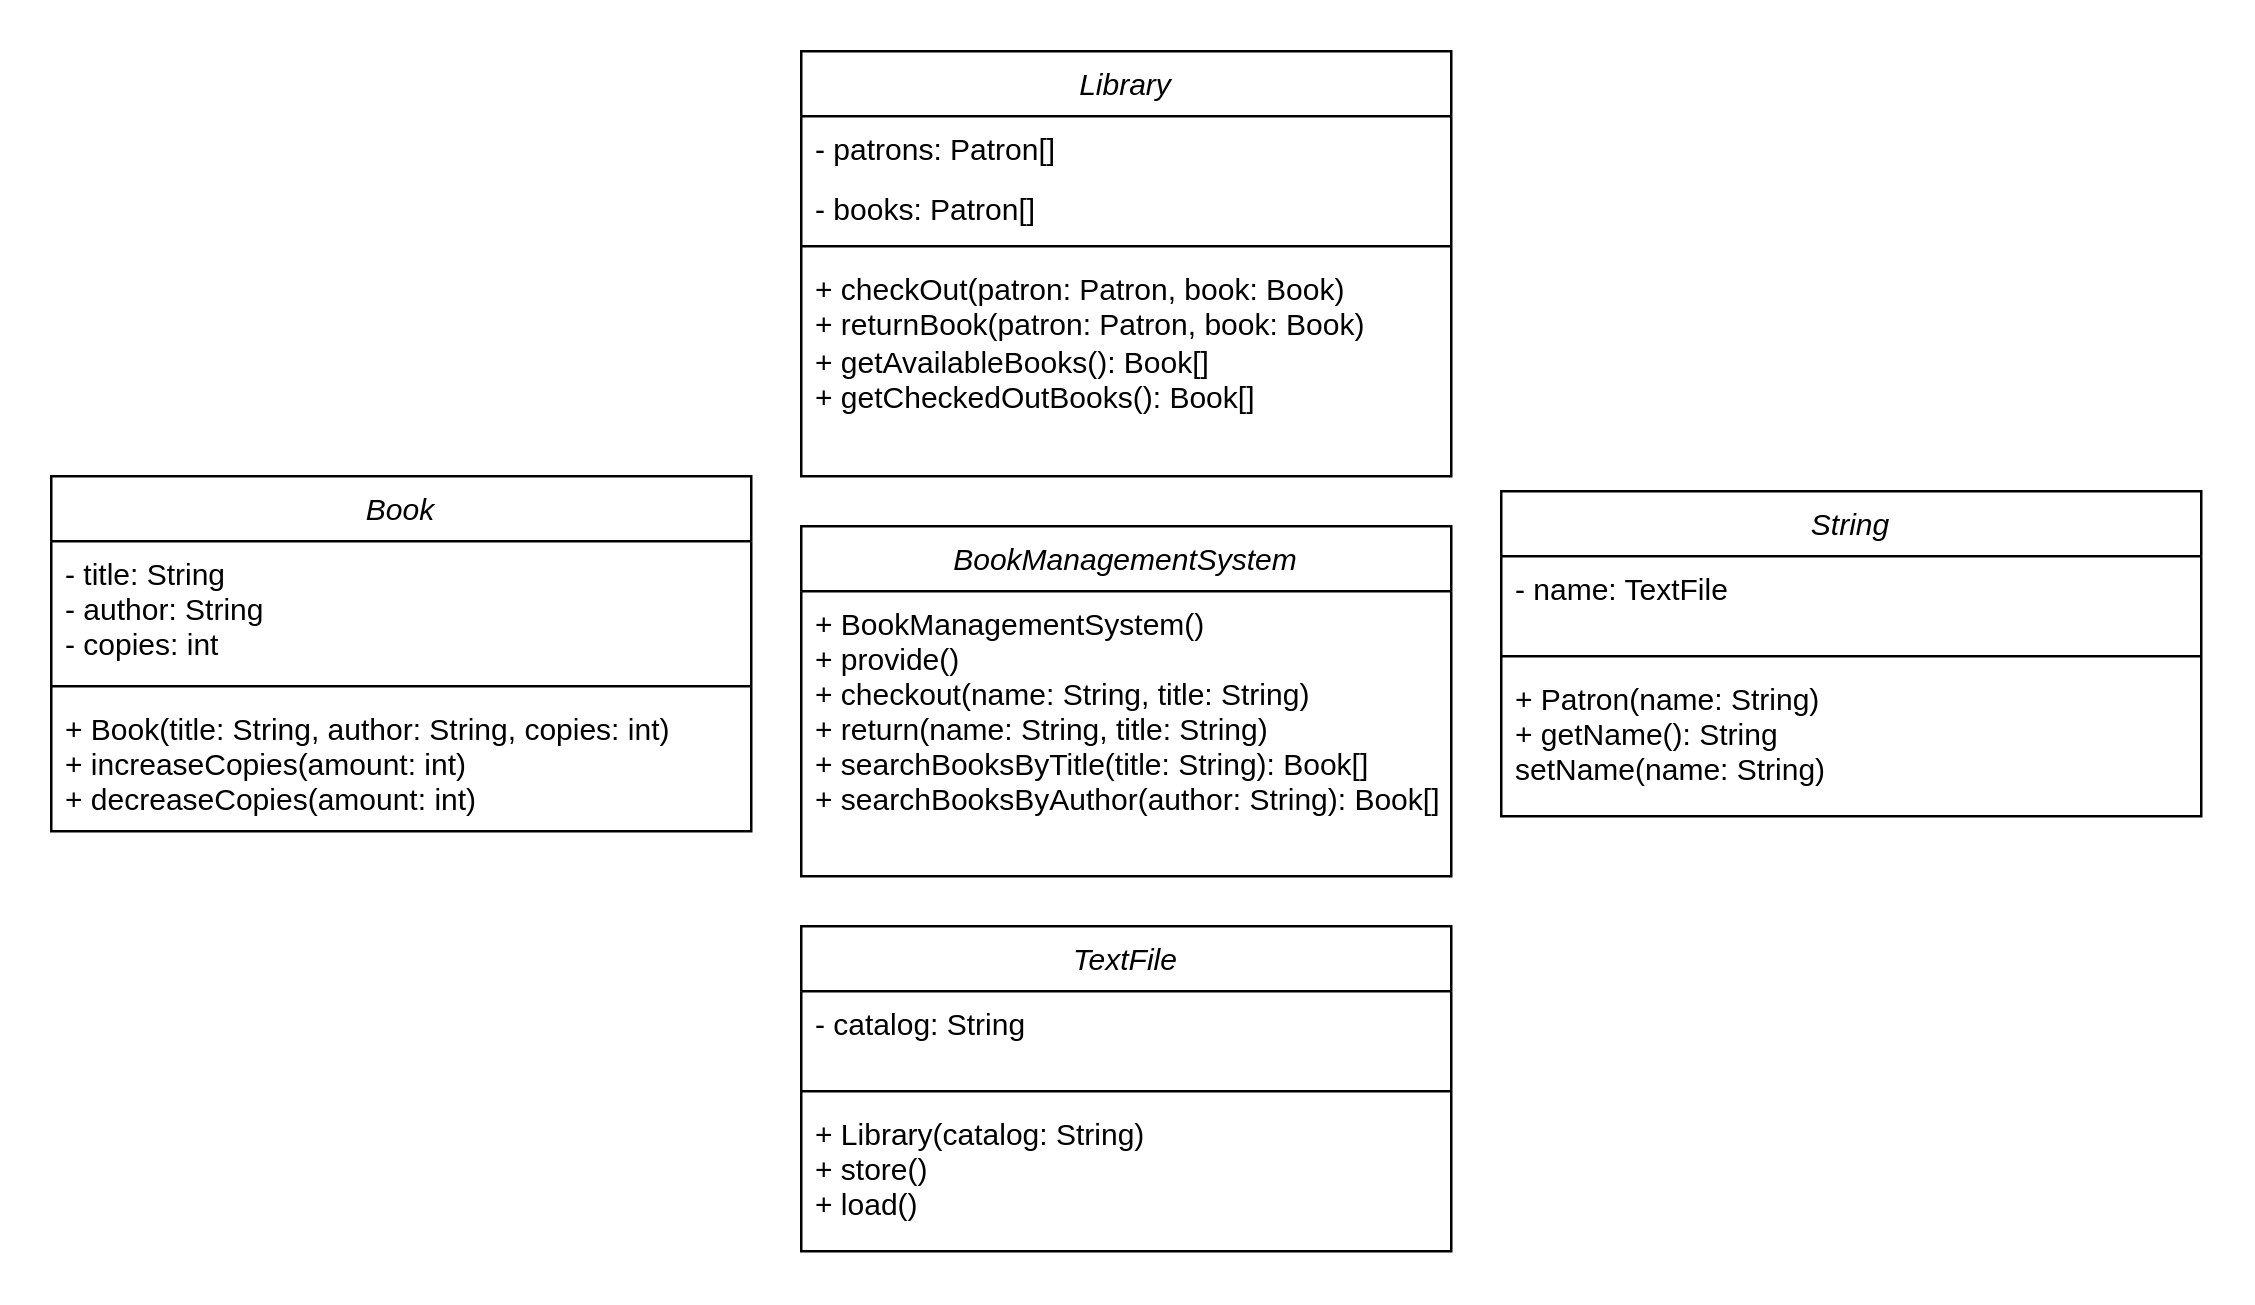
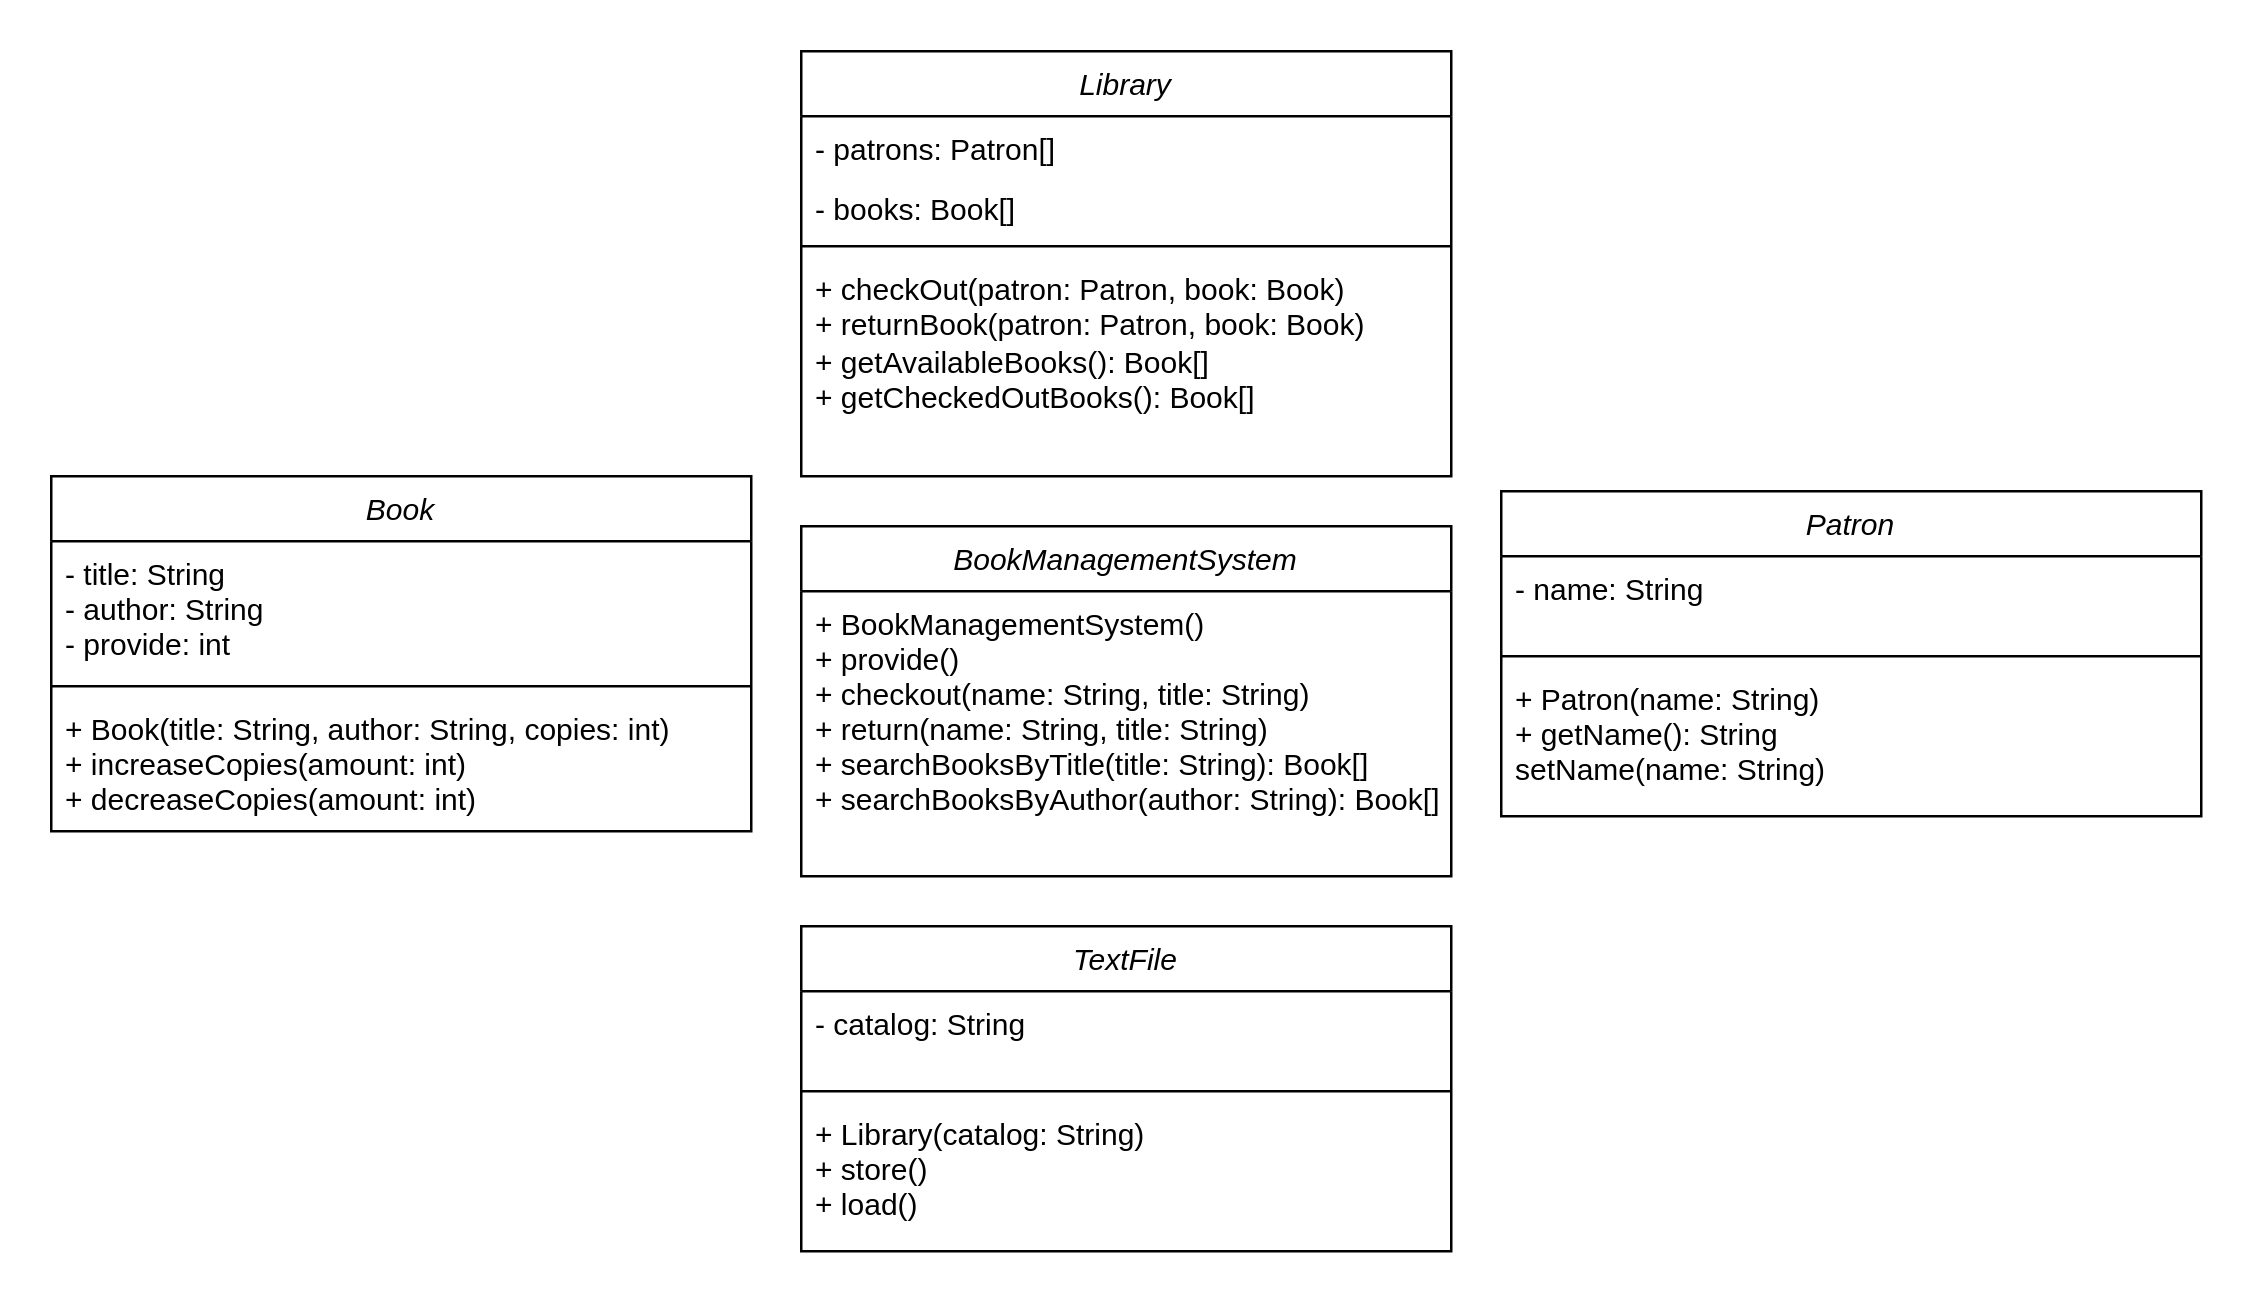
(946, 210) -> (929, 210)
(1850, 525) -> (1850, 525)
(168, 575) -> (168, 575)
(1630, 590) -> (1617, 590)
